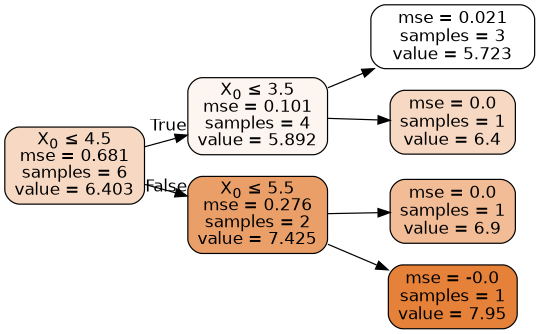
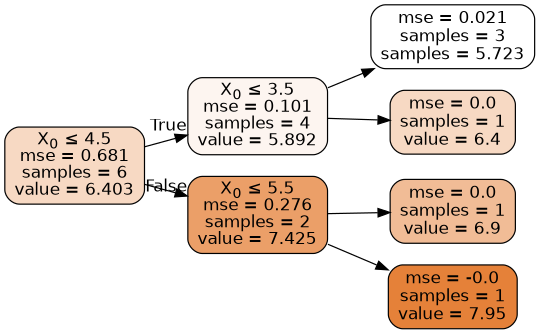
(453, 54) -> (453, 54)
